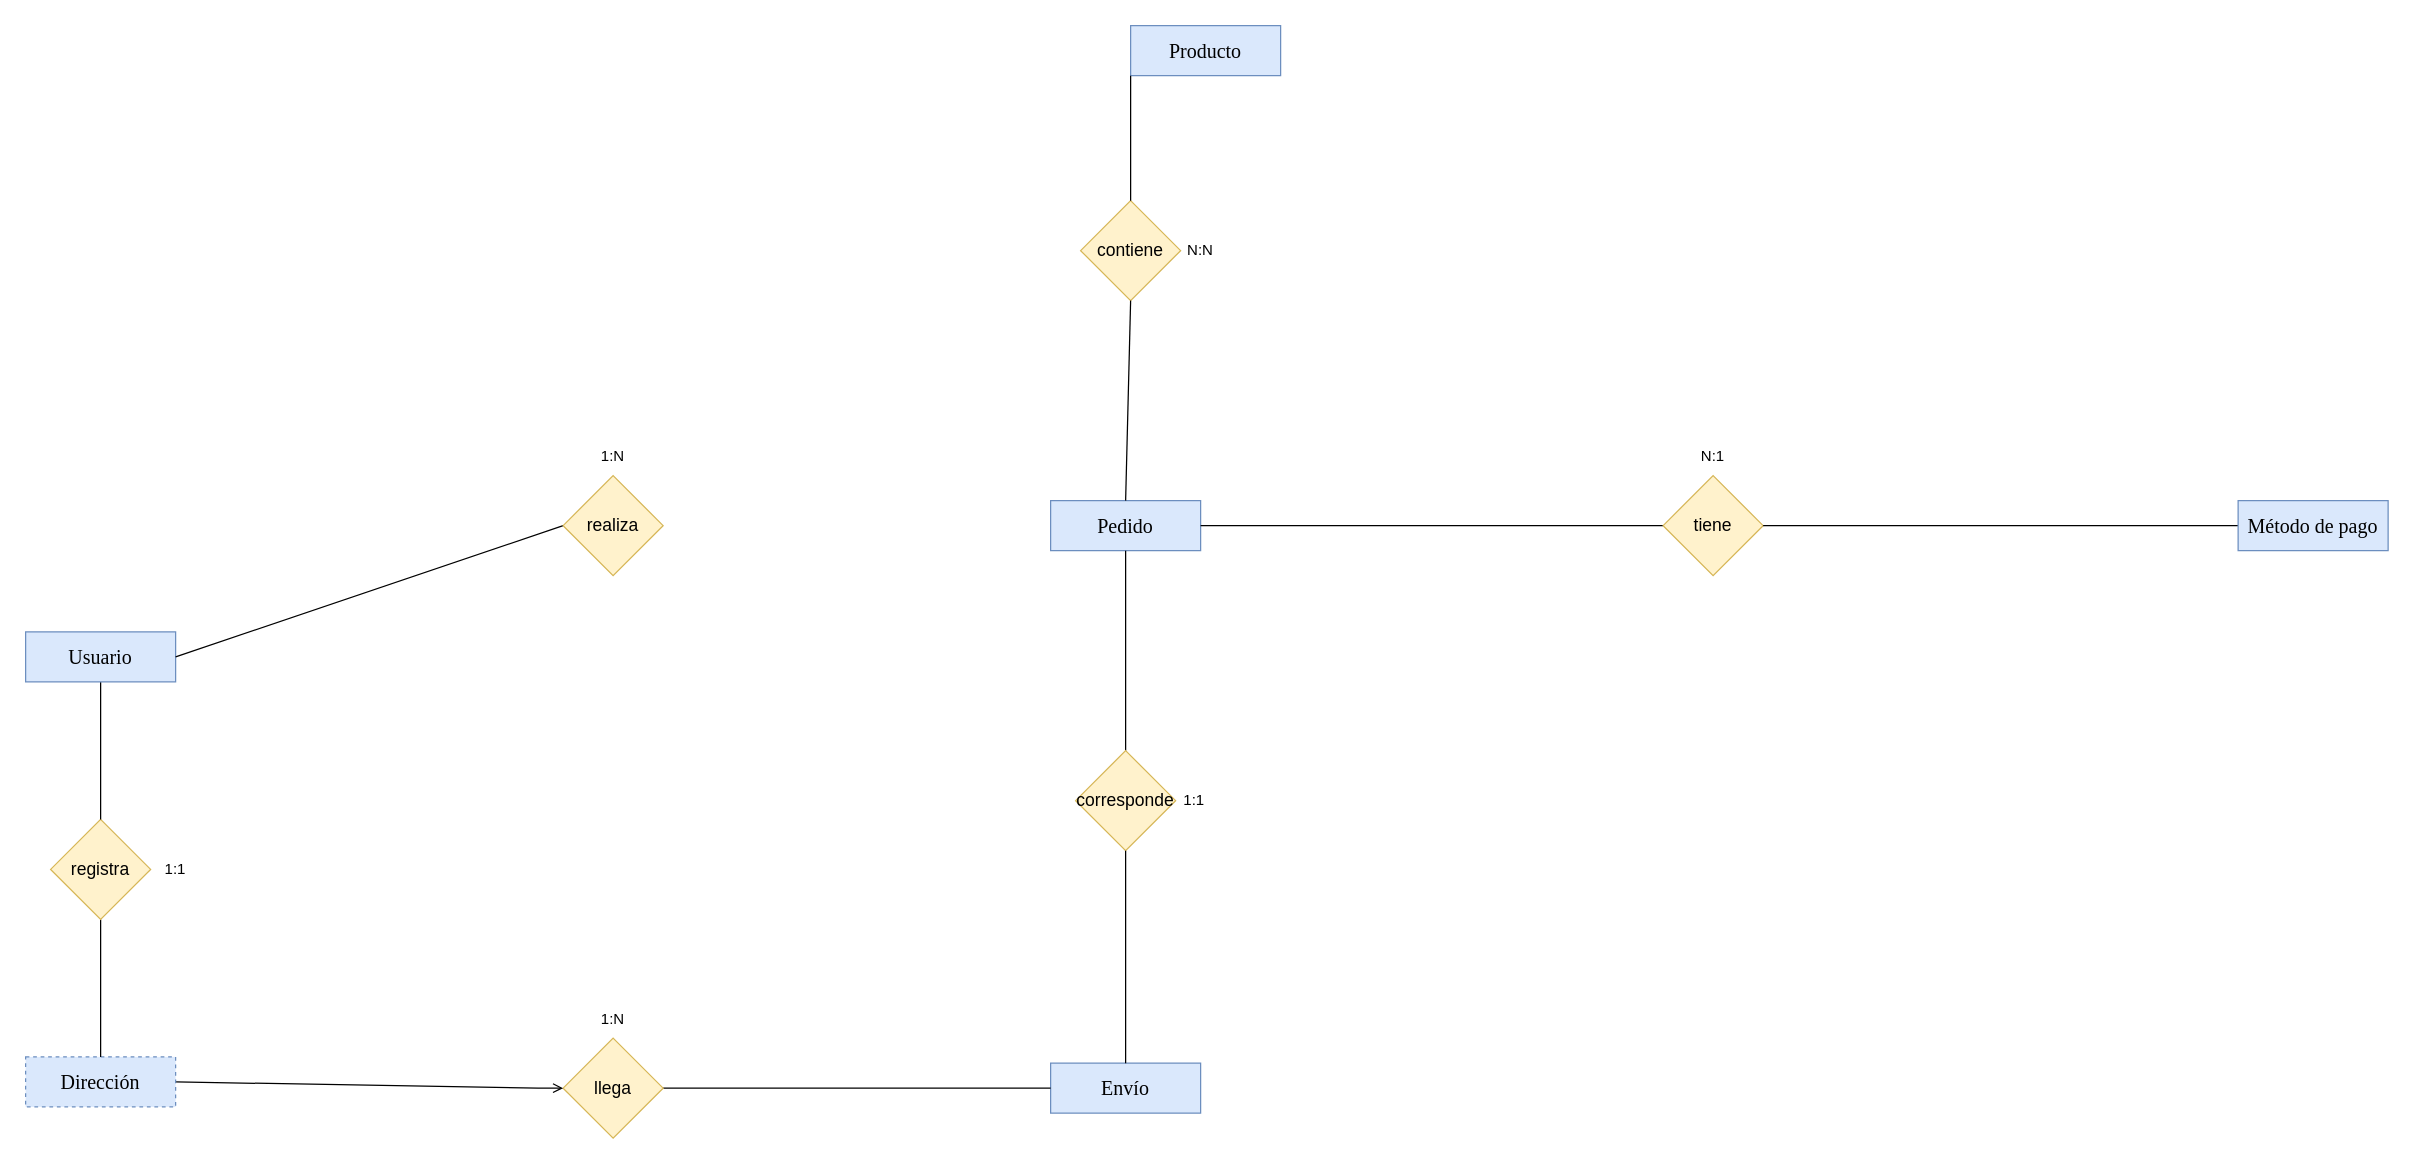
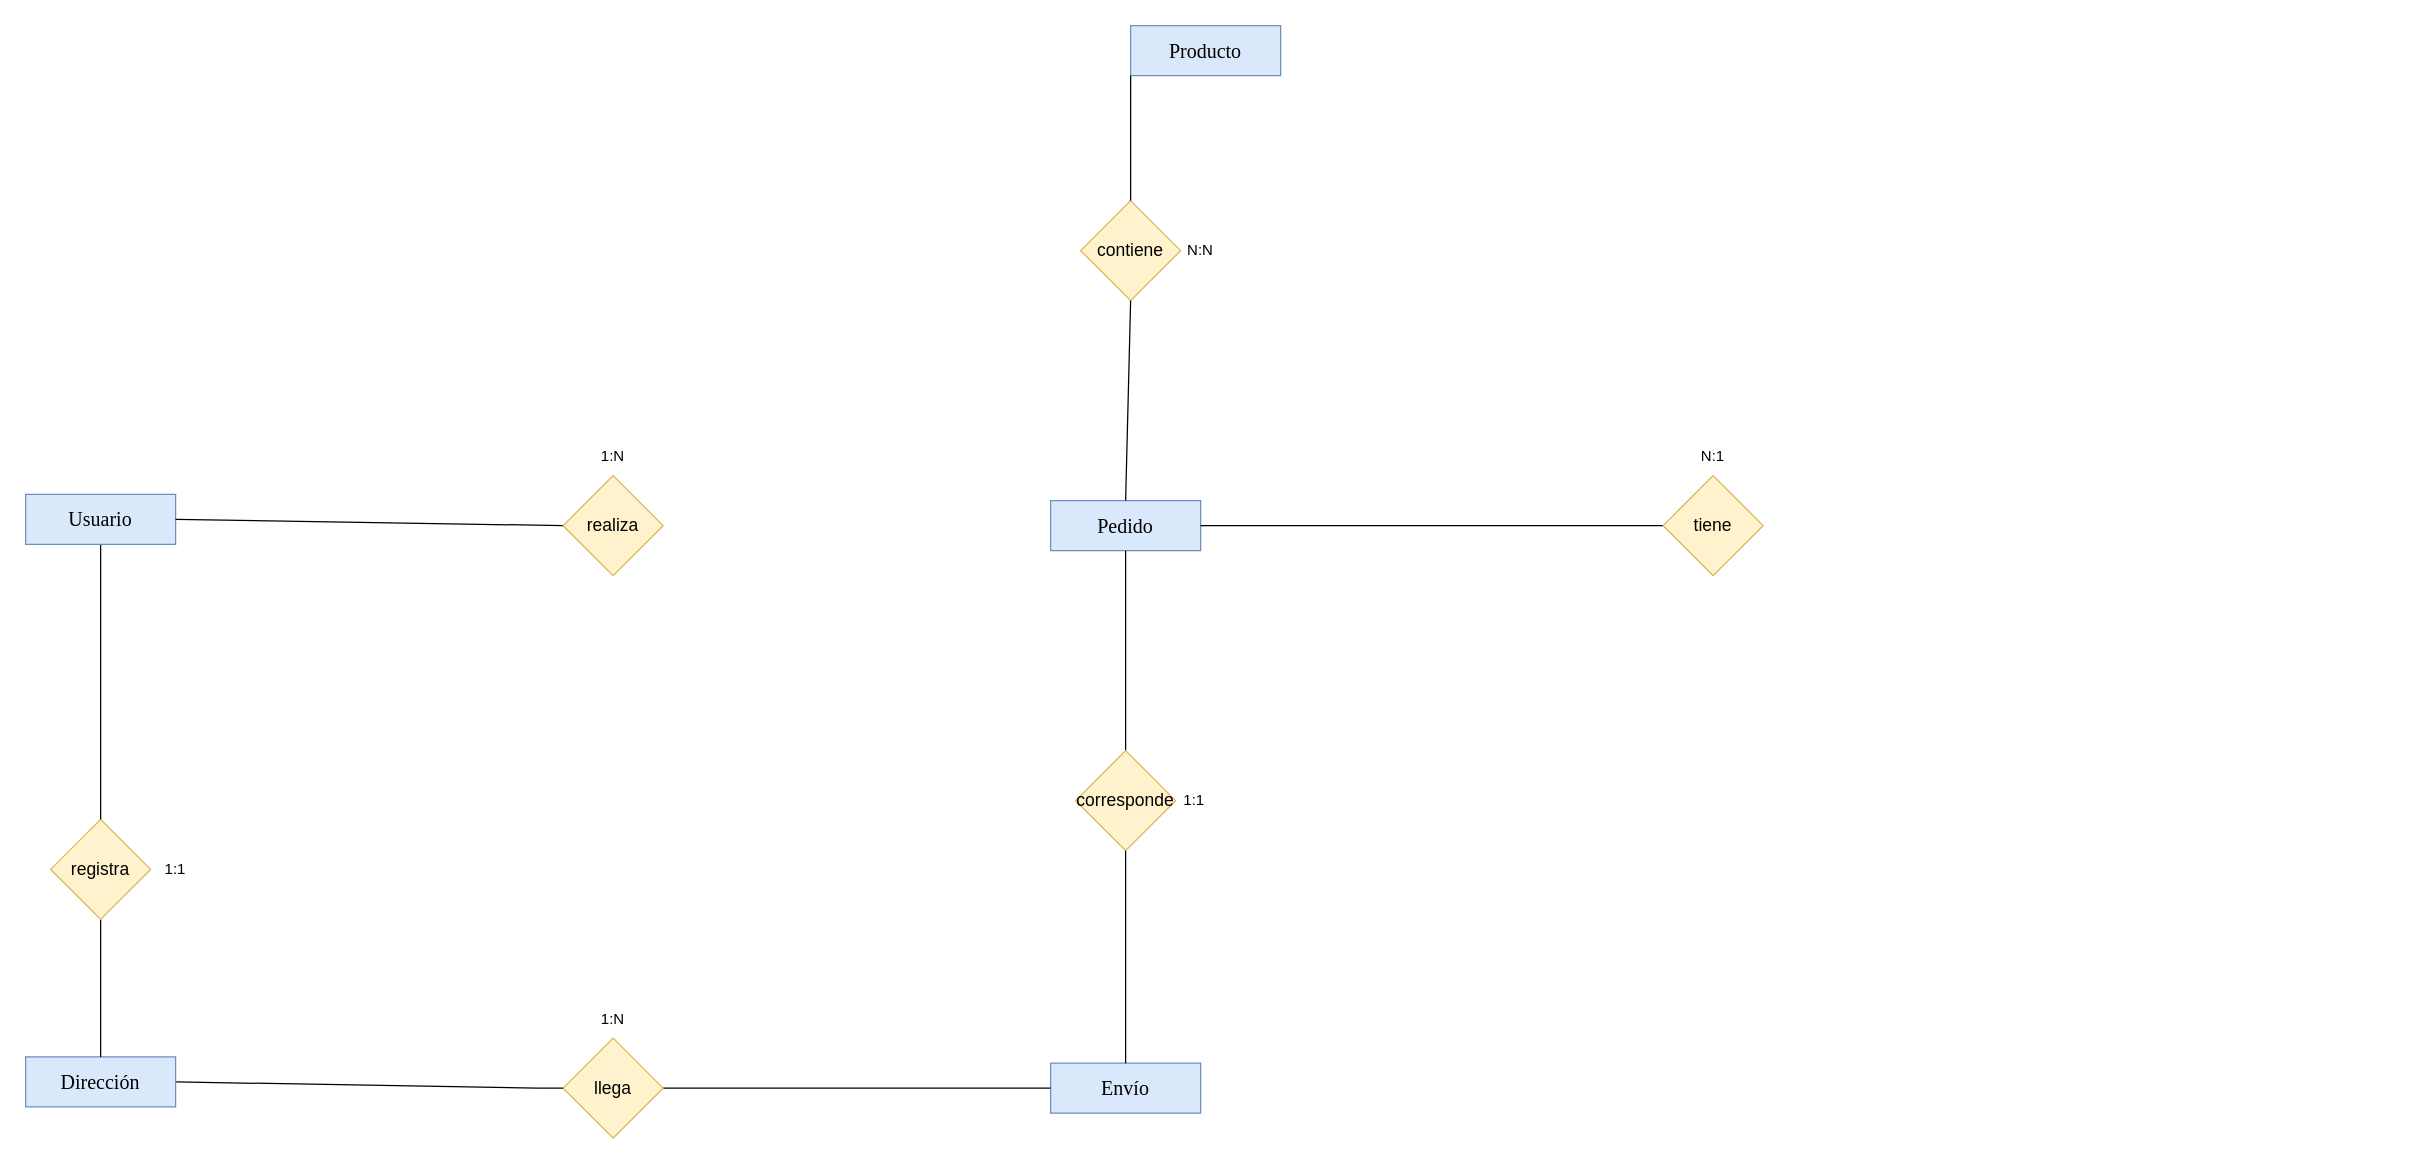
(2001, 526) -> none
(2313, 526) -> none
(101, 657) -> (101, 519)
(101, 1082) -> (101, 1082)
(557, 1088) -> (558, 1088)
